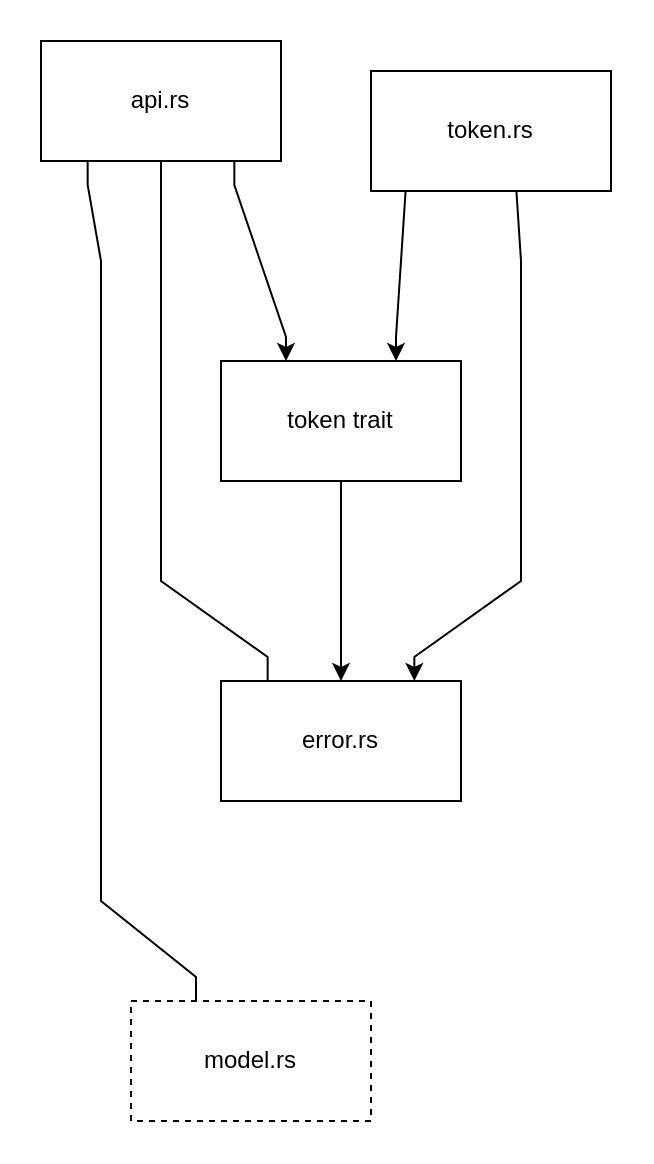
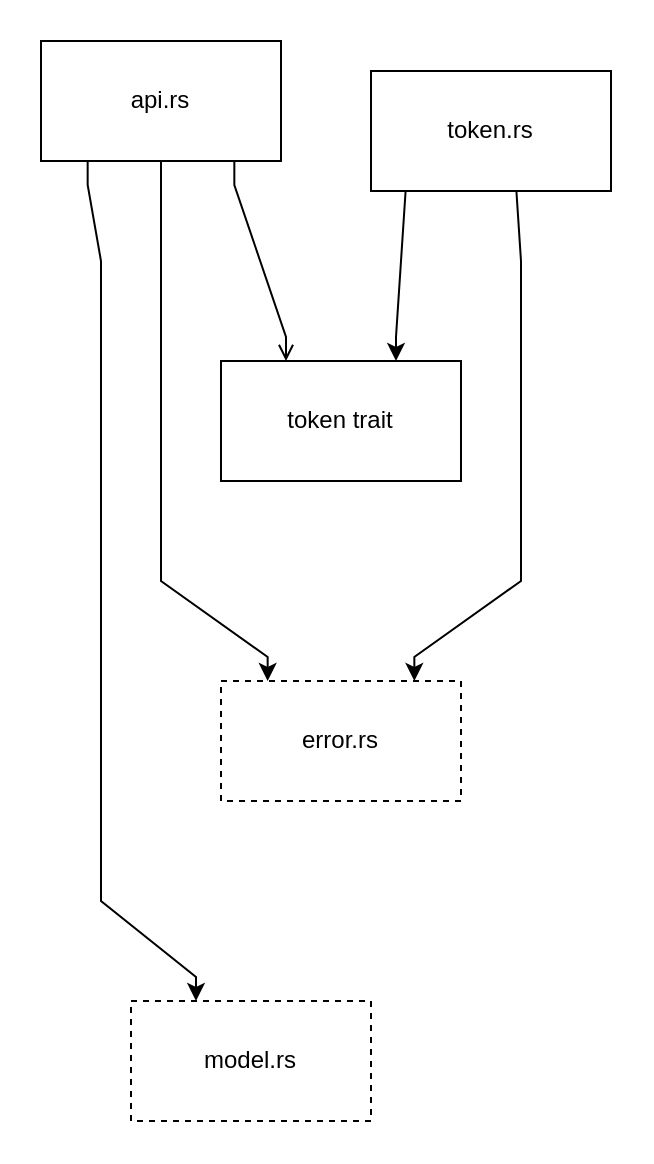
(286, 346) -> (286, 349)
(341, 574) -> none
(268, 672) -> (268, 666)
(341, 741) -> (341, 741)
(196, 991) -> (196, 986)
